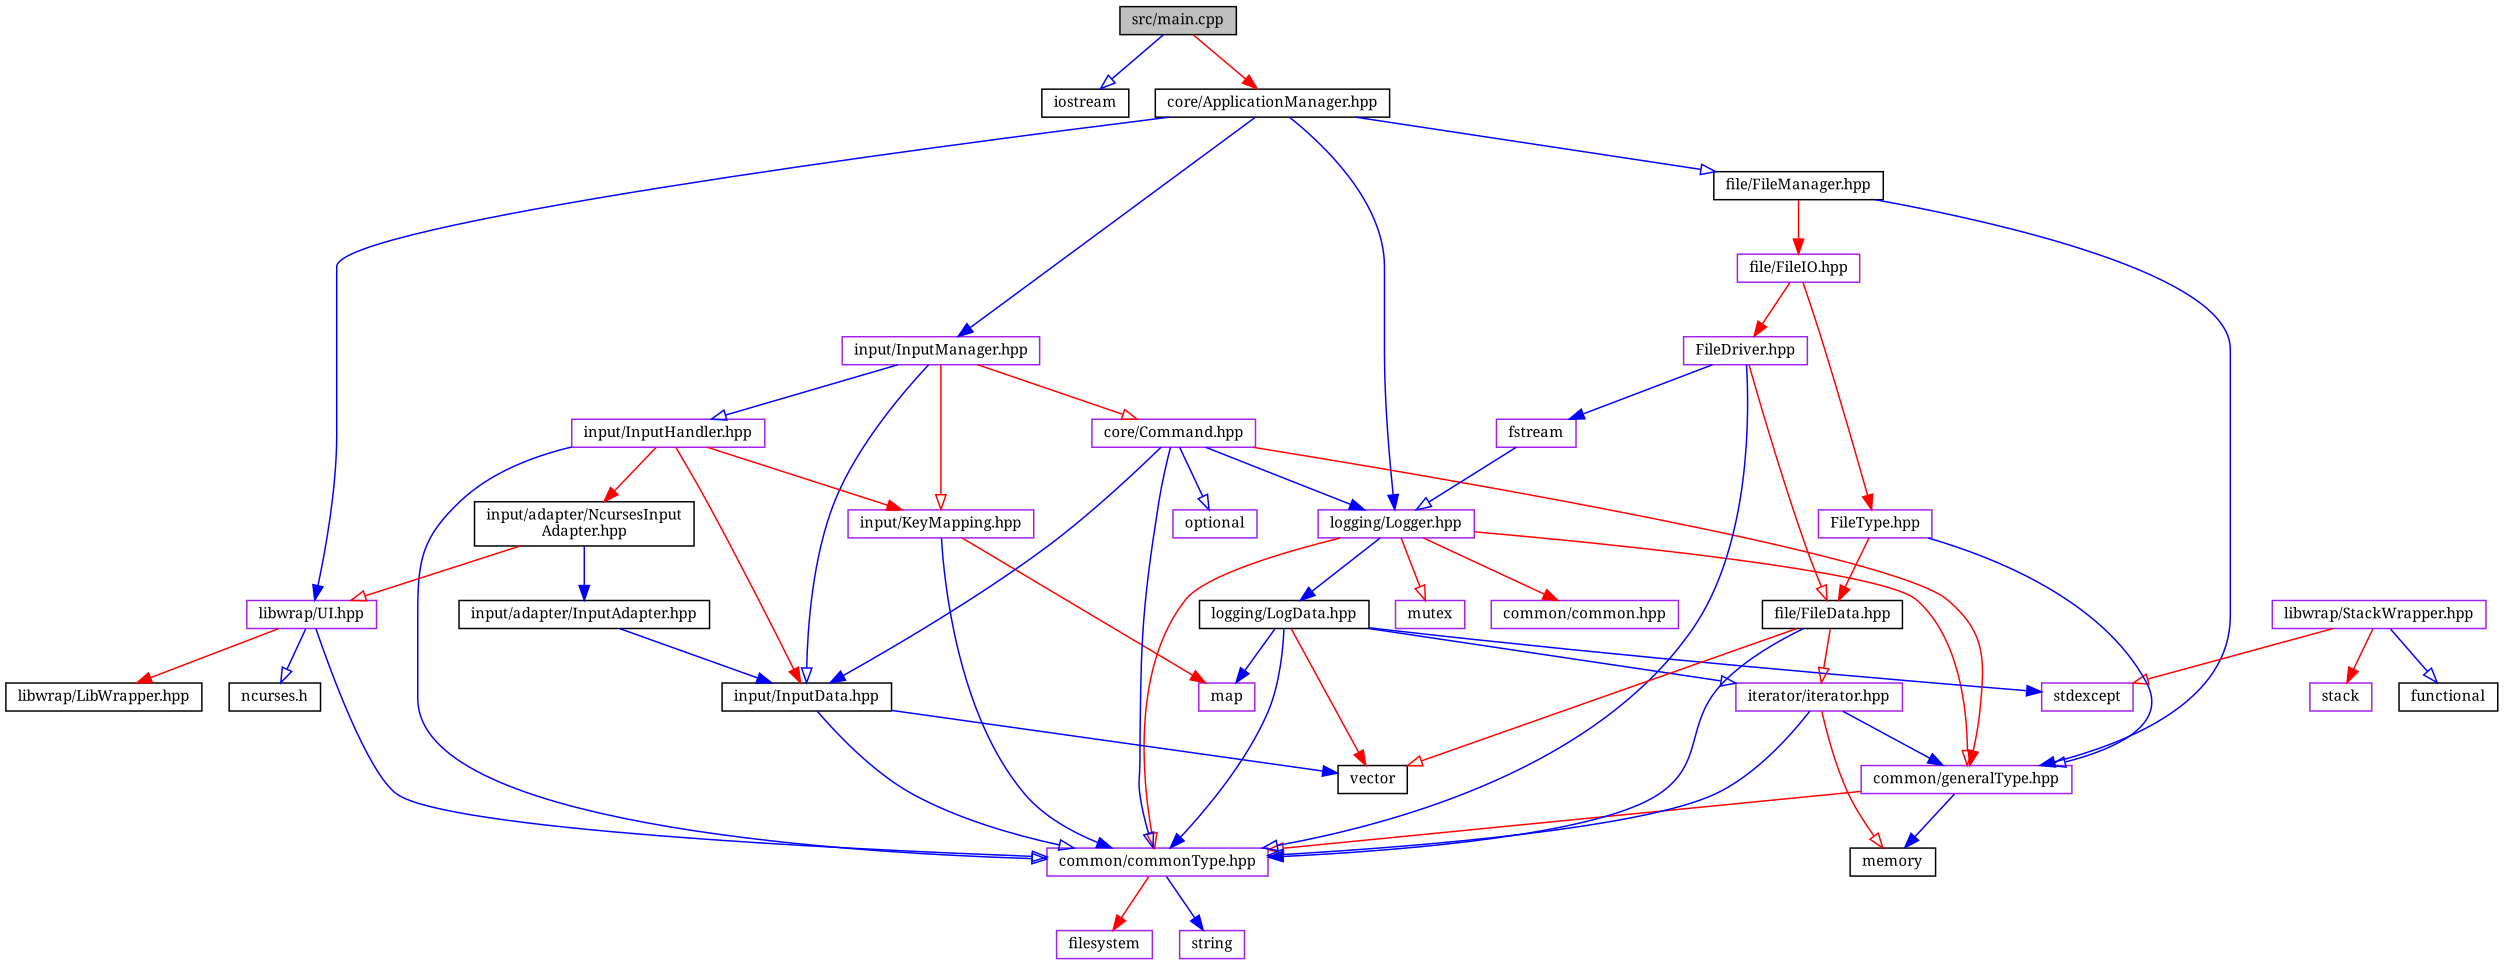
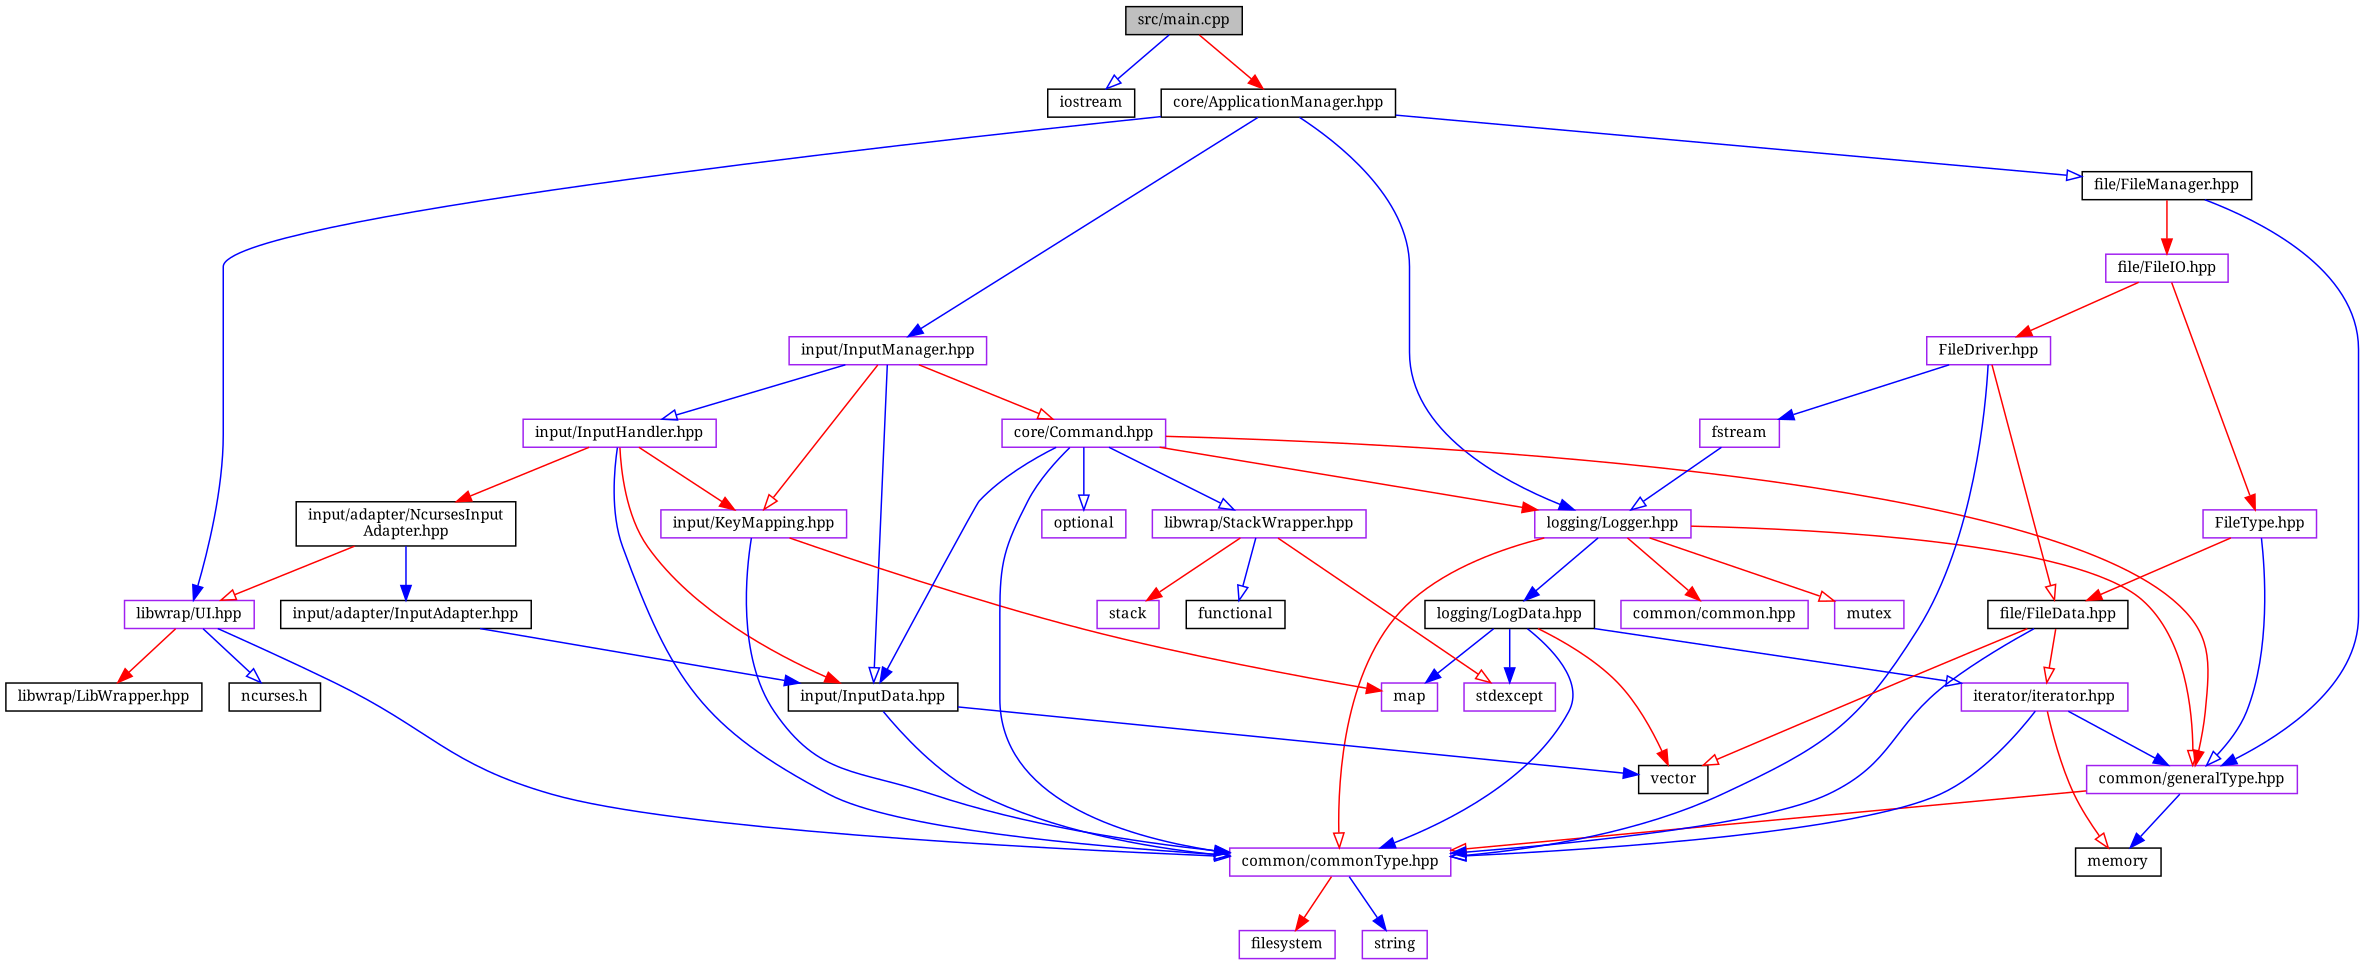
none -> (1165, 475)
(1278, 476) -> (1341, 477)
